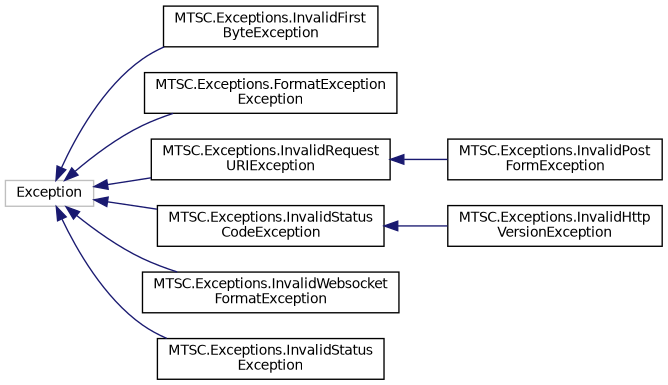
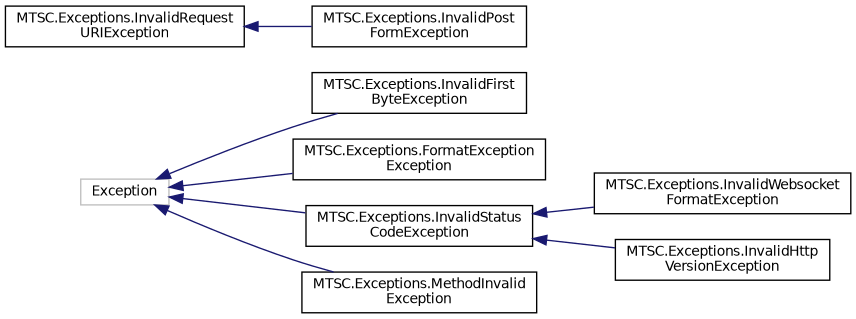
(129, 181) -> none
(124, 249) -> (570, 210)
(271, 359) -> (419, 292)
